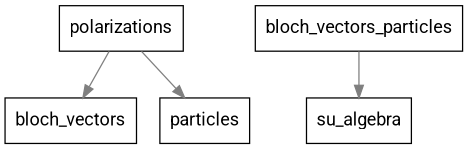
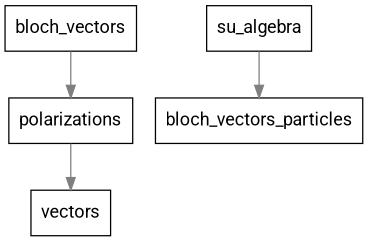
(359, 68) -> (259, 68)
(99, 69) -> (71, 68)
(205, 121) -> (71, 213)
